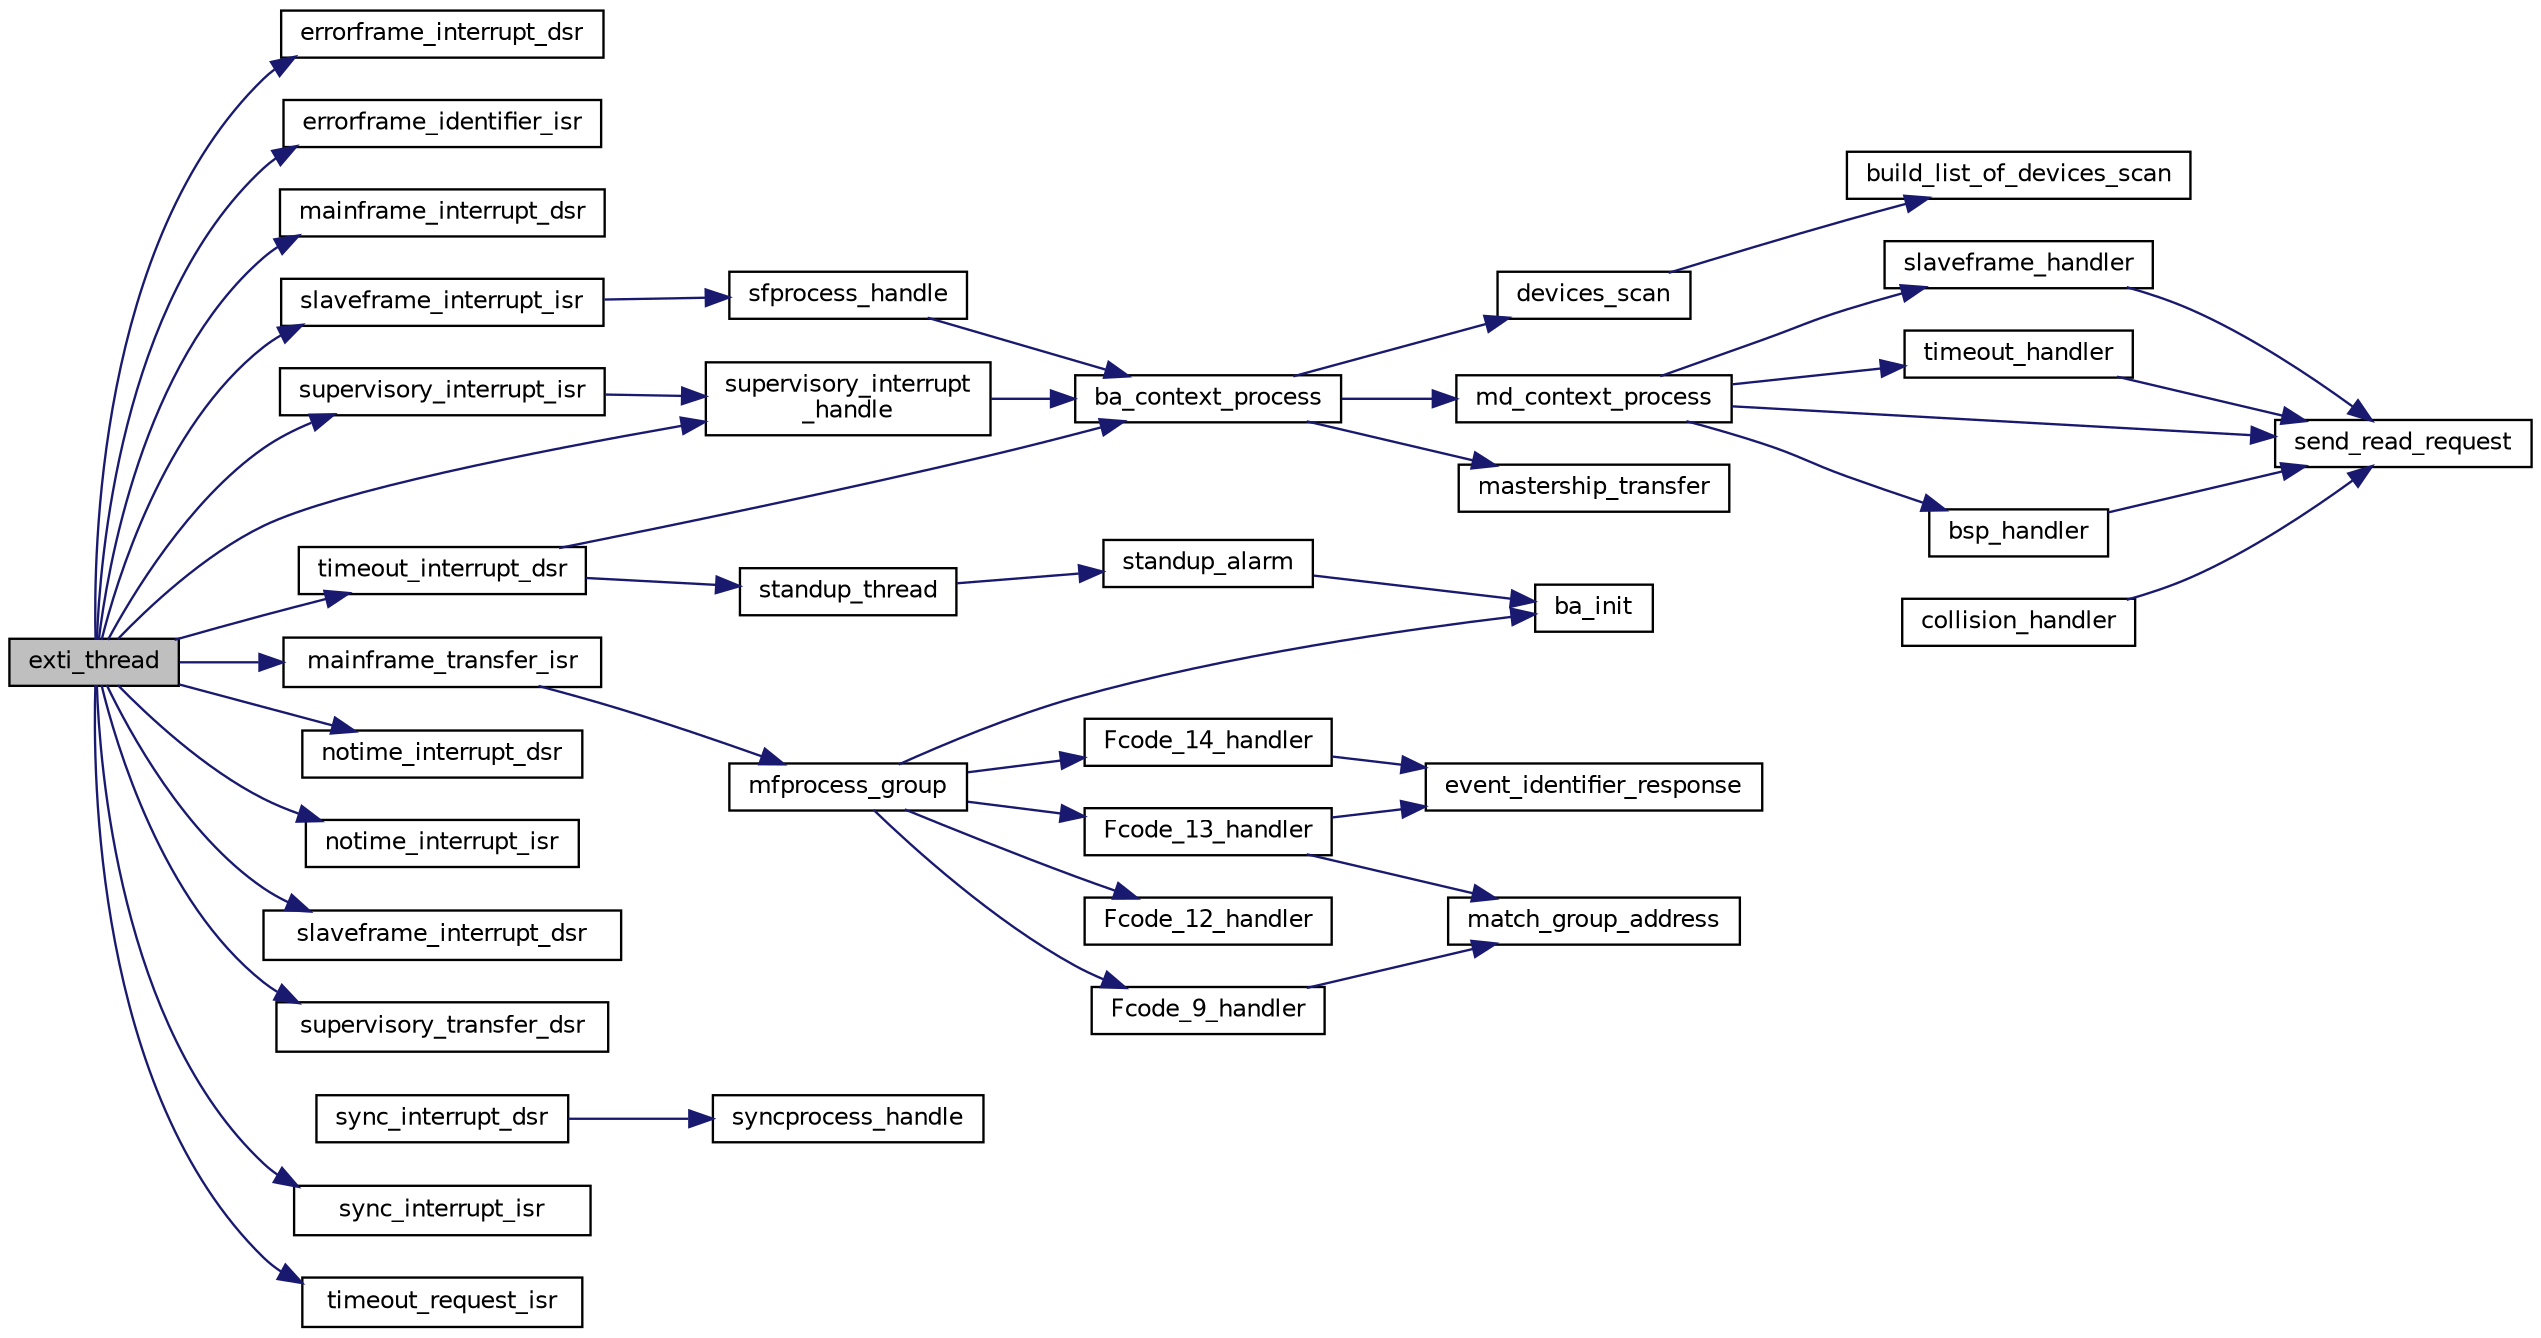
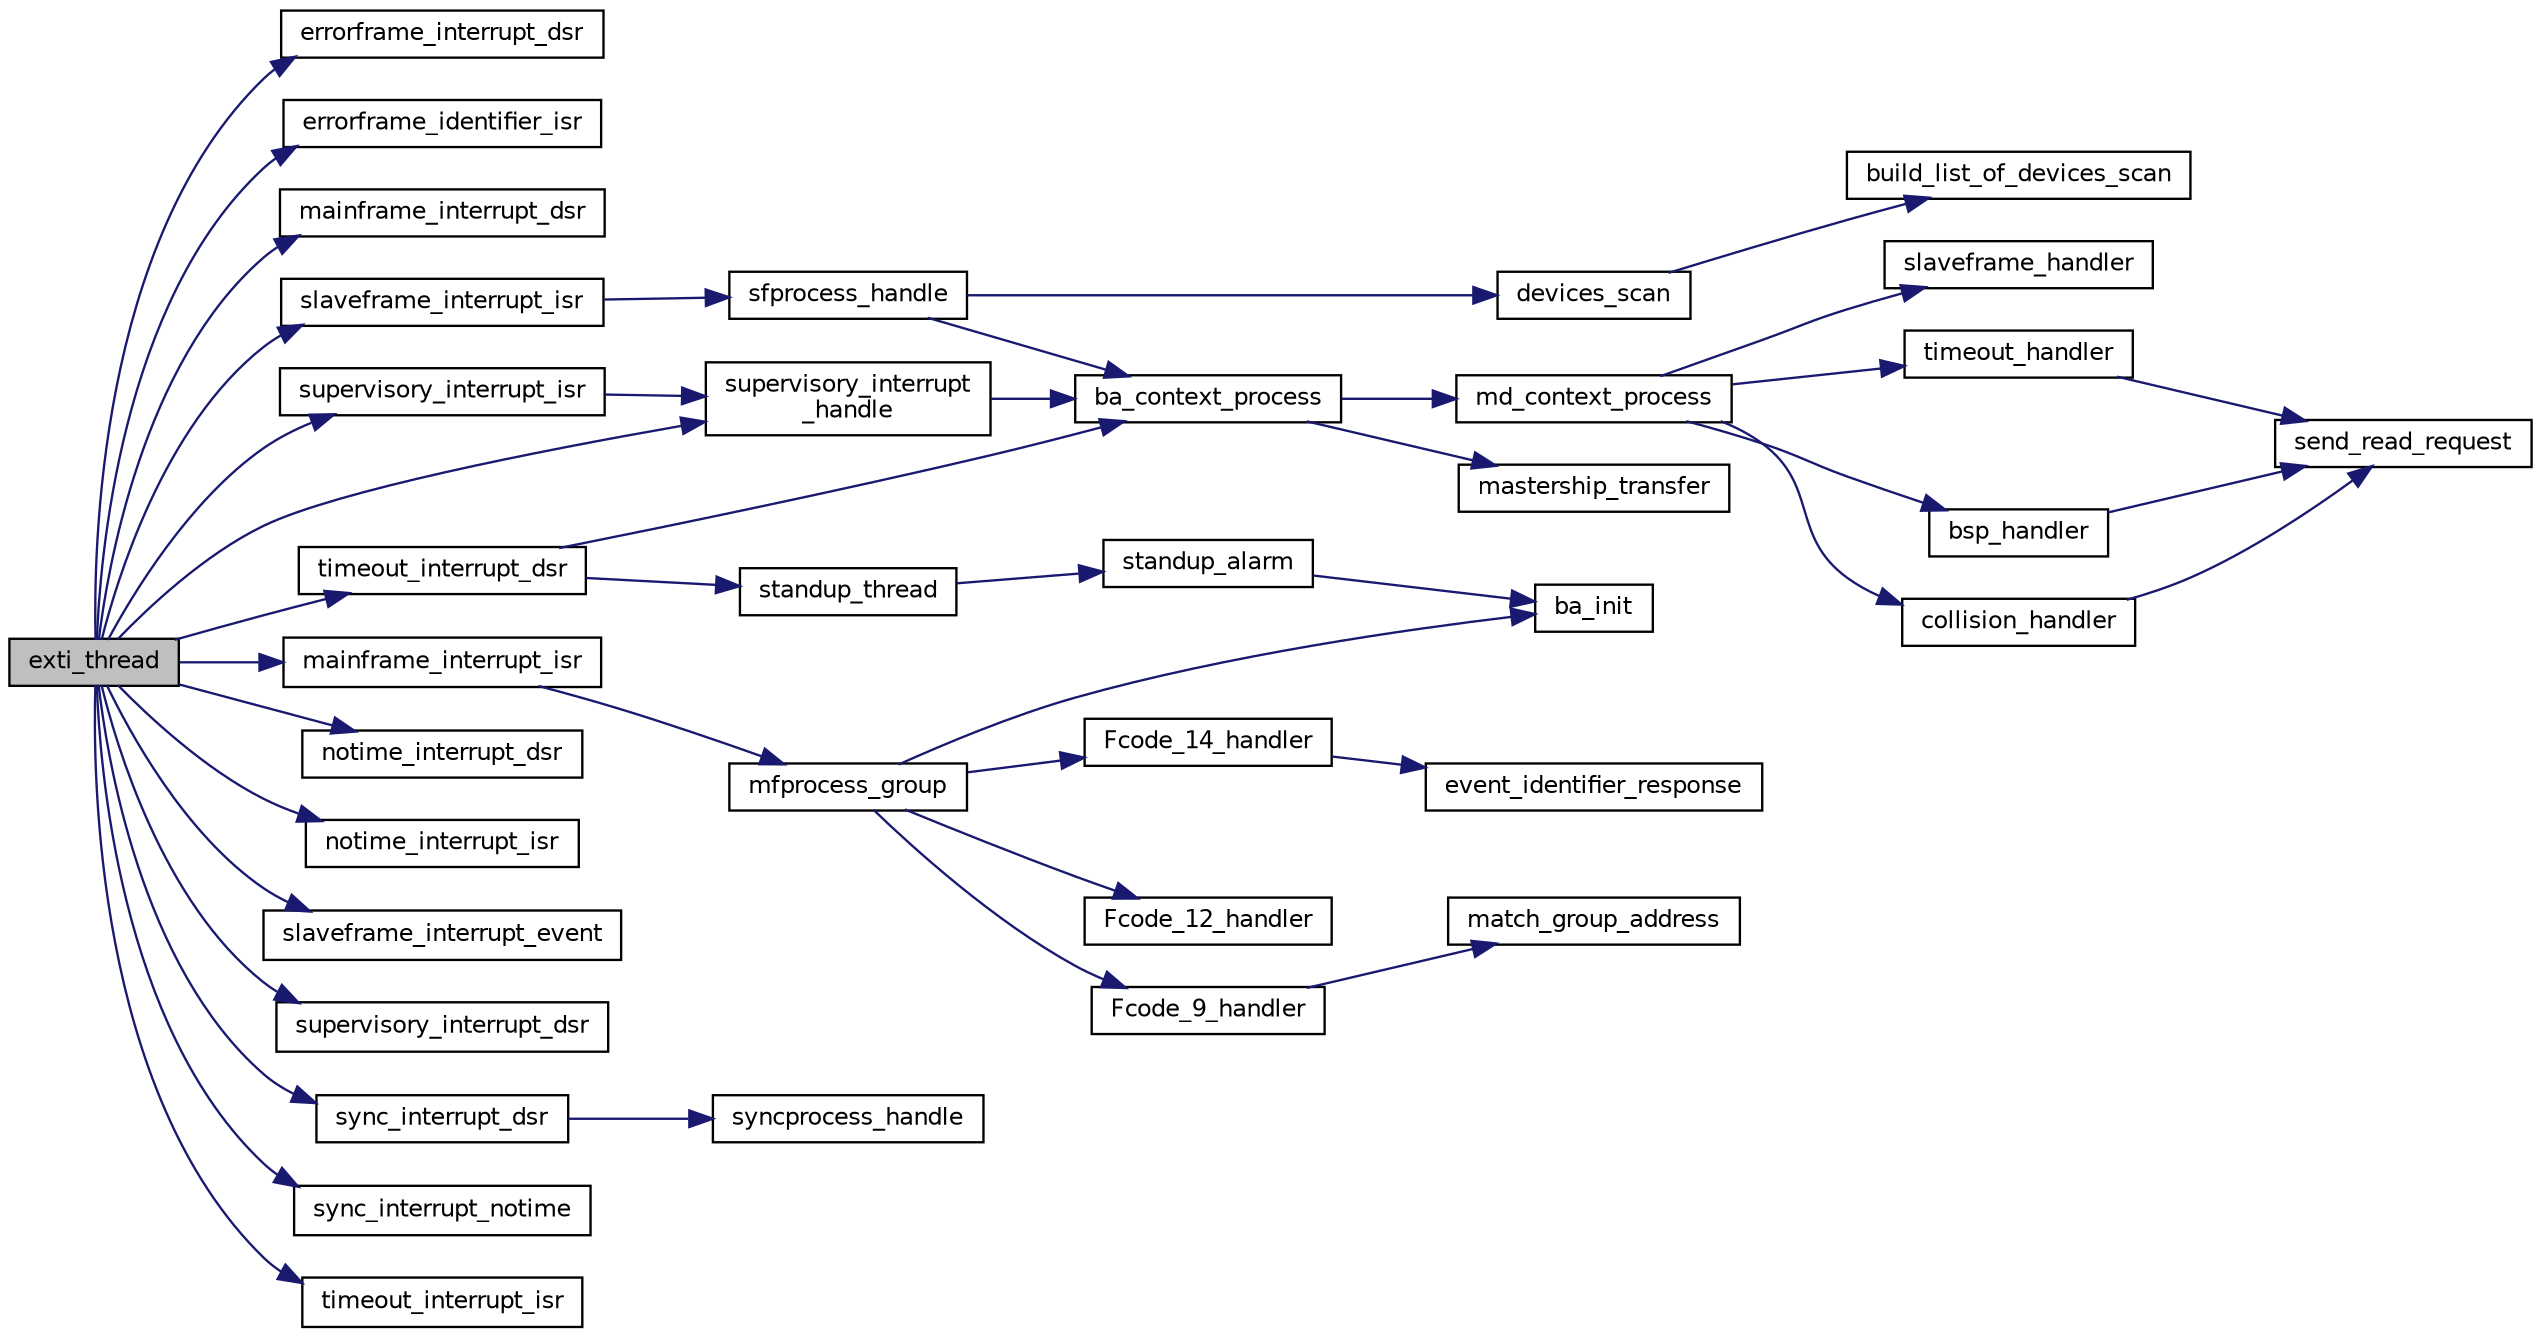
(2245, 337) -> none
(1389, 350) -> (1220, 295)
(1991, 421) -> (1803, 506)
(442, 662) -> (442, 662)
(1208, 832) -> none
none -> (155, 911)
(442, 935) -> (442, 935)
(442, 1027) -> (442, 1027)
(442, 1211) -> (442, 1211)
(442, 1302) -> (442, 1302)
